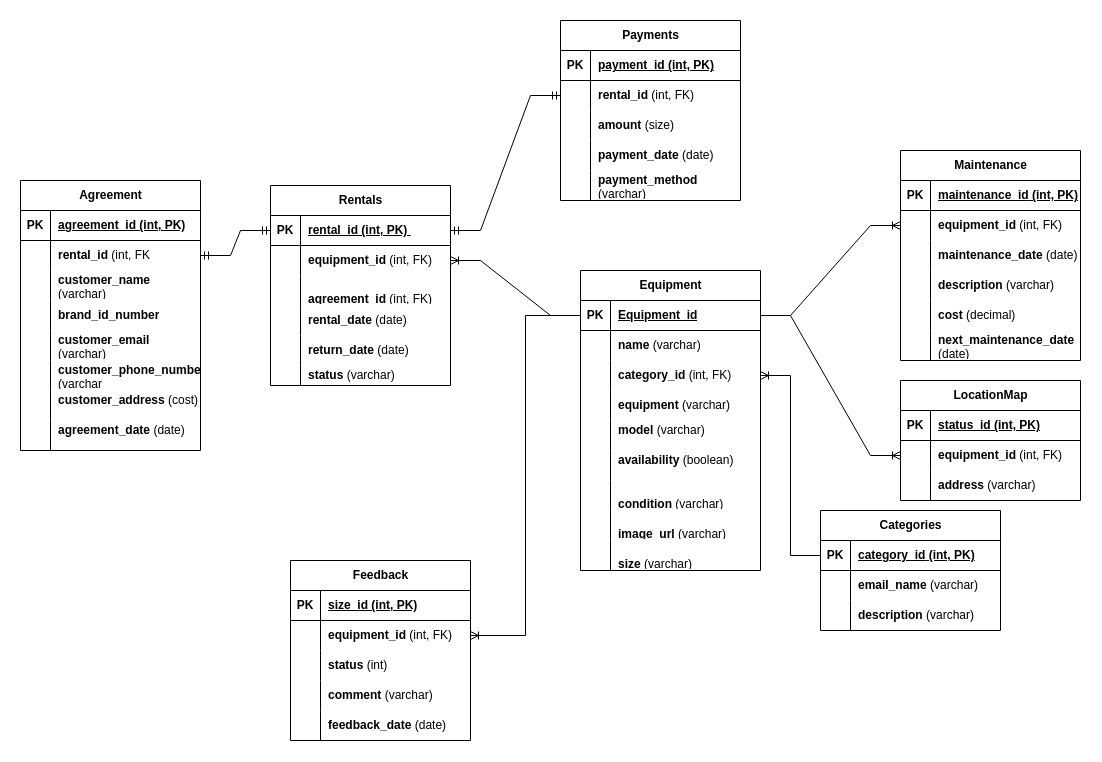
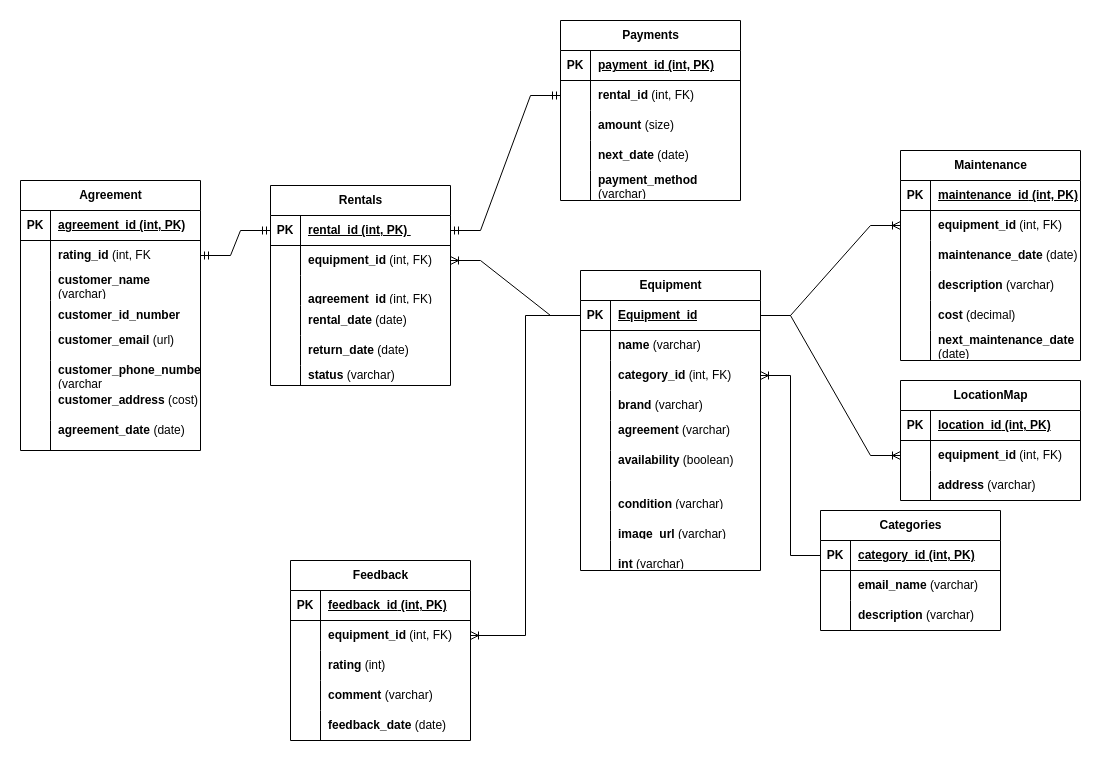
(661, 156) -> (651, 156)
(110, 256) -> (110, 256)
(107, 316) -> (117, 316)
(130, 346) -> (119, 346)
(679, 406) -> (667, 406)
(995, 426) -> (998, 426)
(666, 436) -> (681, 436)
(662, 556) -> (659, 556)
(376, 606) -> (391, 606)
(366, 666) -> (364, 666)
